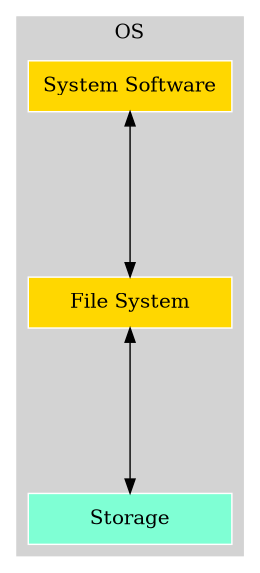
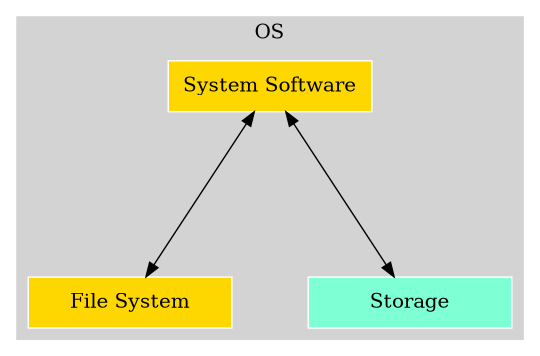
(130, 411) -> (340, 194)
